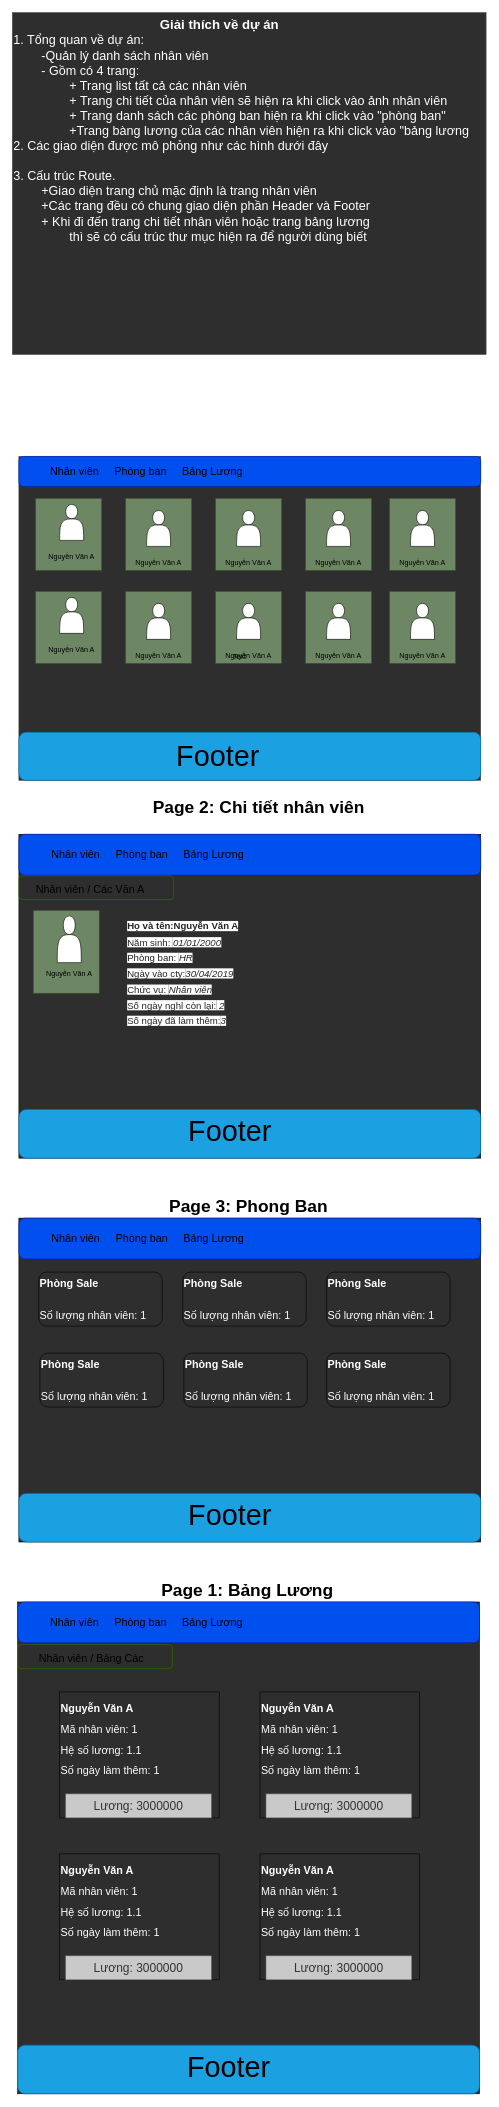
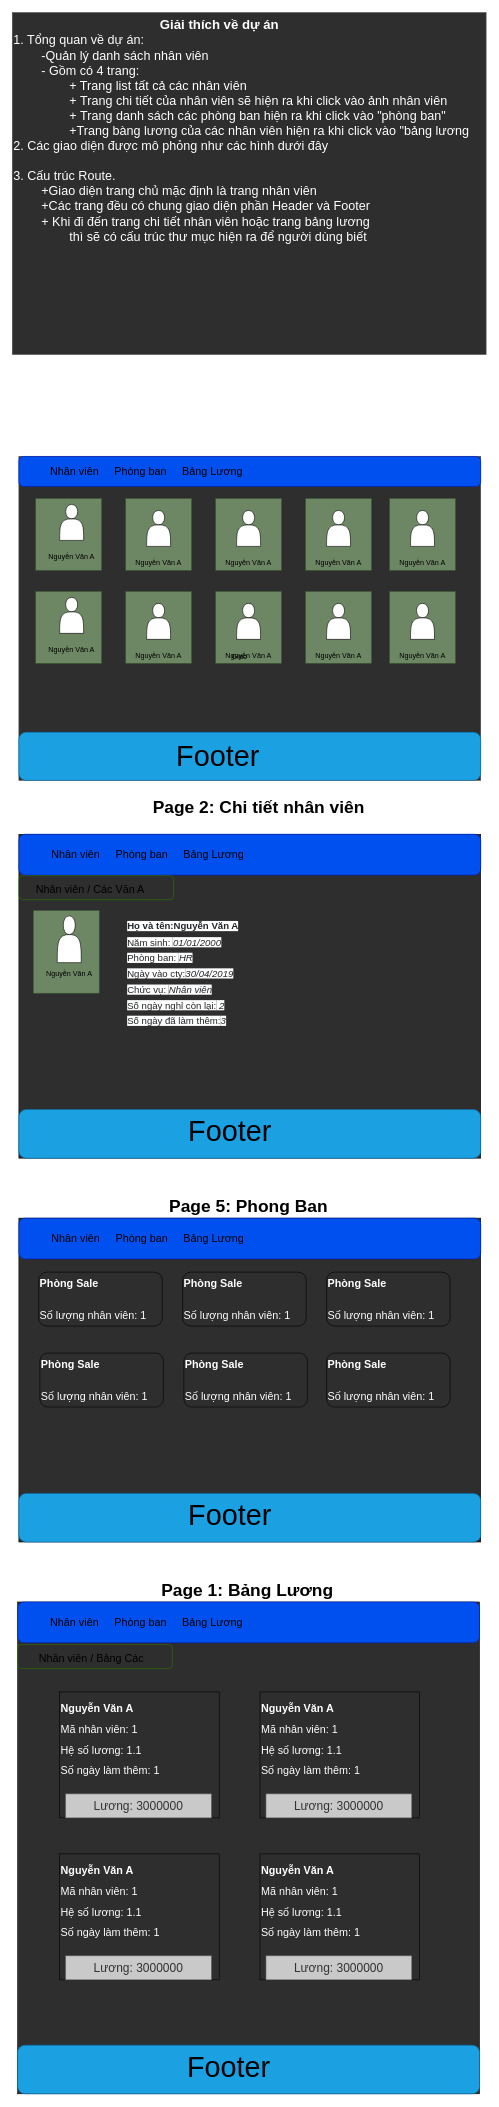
(240, 657) -> (240, 657)
(249, 1206) -> (249, 1206)
